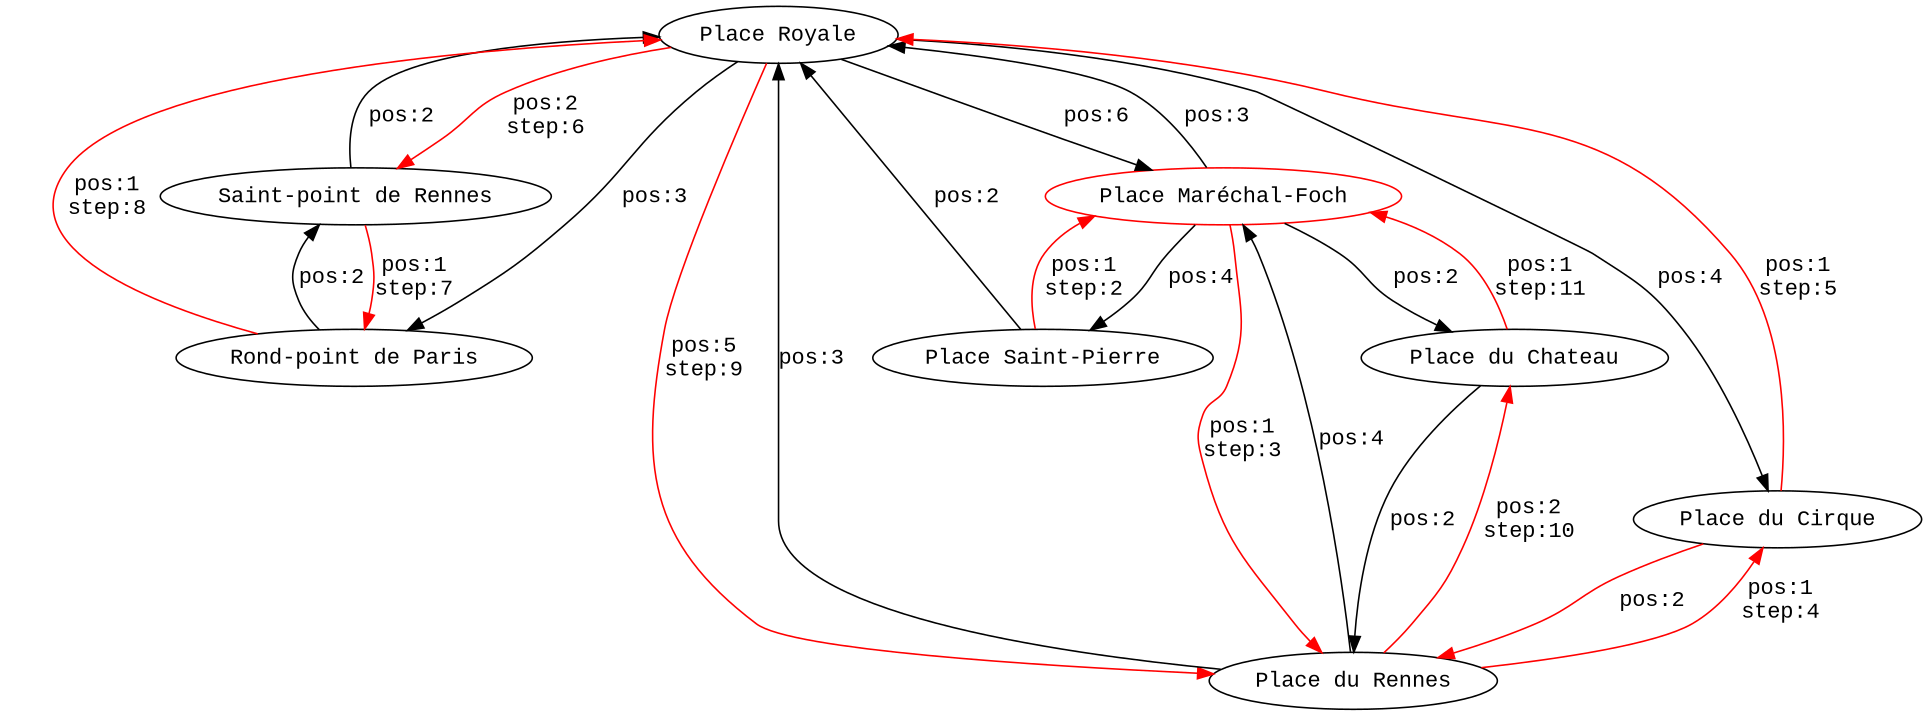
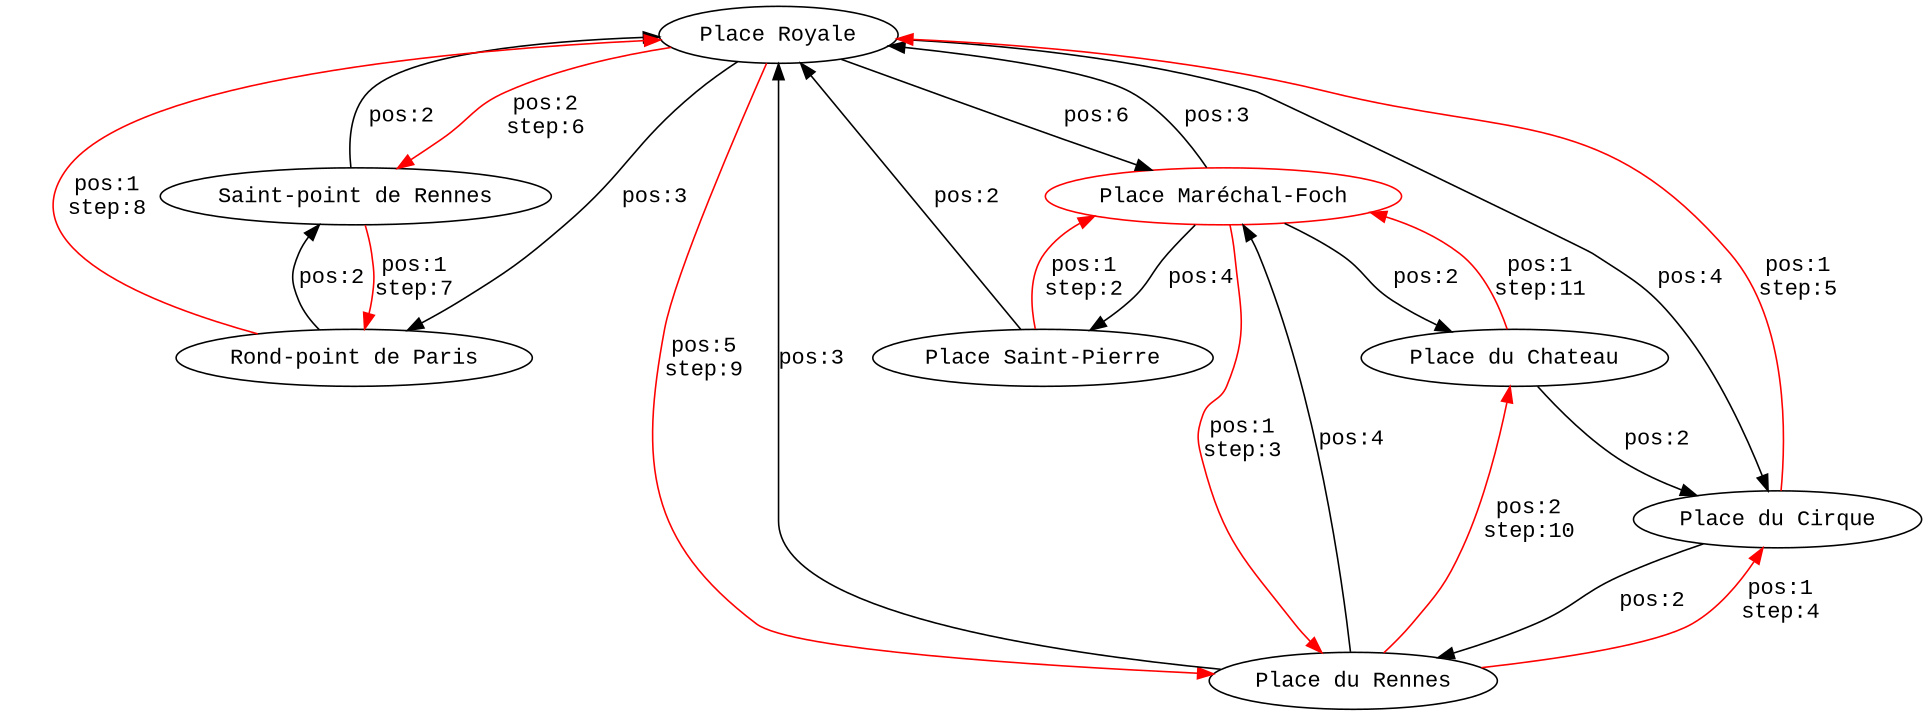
(1388, 496) -> (1603, 448)
(1579, 599) -> (1579, 599)
